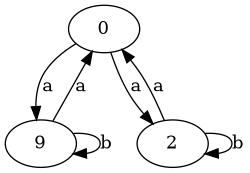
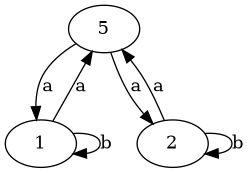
(104, 29) -> (104, 29)
(41, 144) -> (41, 144)
